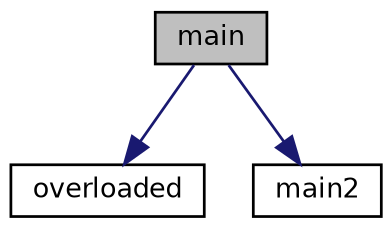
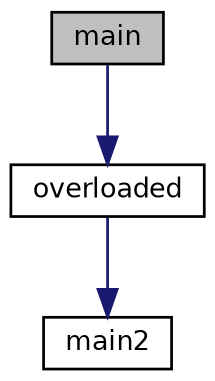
(256, 103) -> (108, 253)
